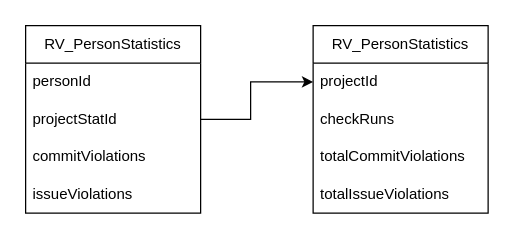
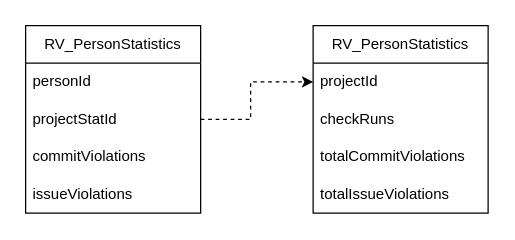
(251, 98) -> (251, 98)
